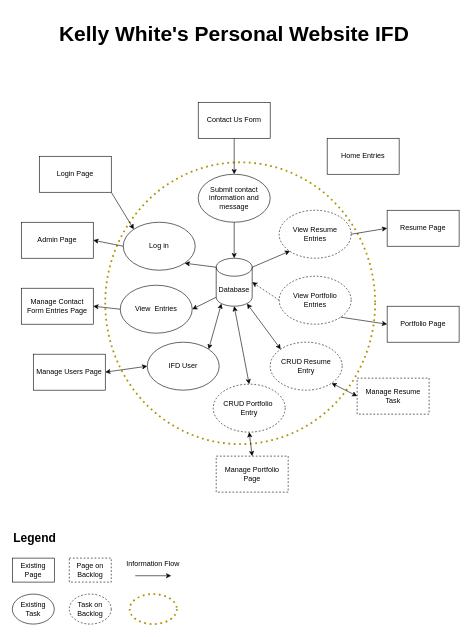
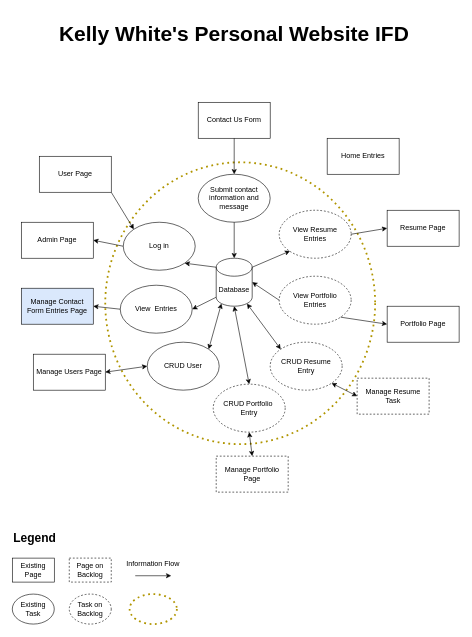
(75, 174) -> (75, 174)
(267, 292) -> (267, 292)
(57, 306) -> (57, 306)
(183, 366) -> (183, 366)
